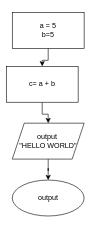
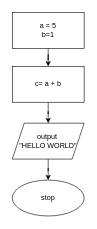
(48, 30) -> (48, 30)
(42, 84) -> (48, 84)
(48, 198) -> (48, 198)
